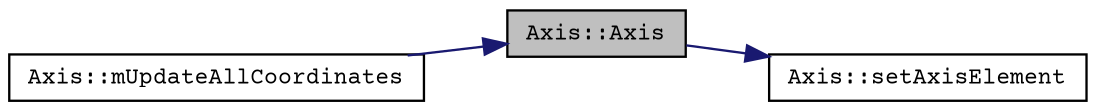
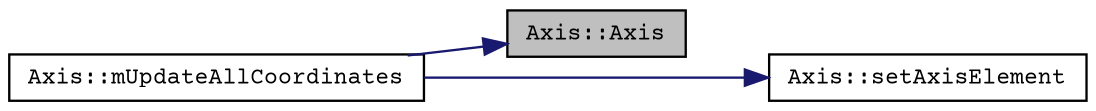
(716, 49) -> (584, 78)
